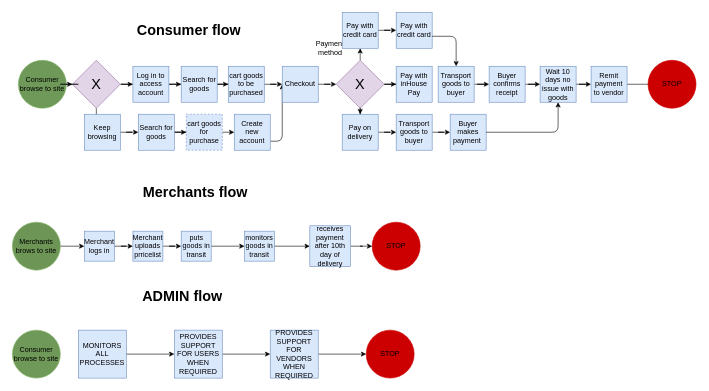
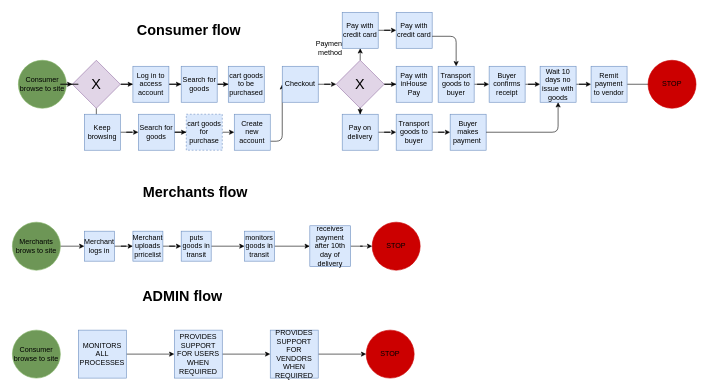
(273, 84) -> none
